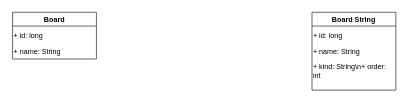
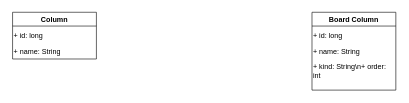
(54, 20) -> (54, 20)
(354, 20) -> (354, 20)
